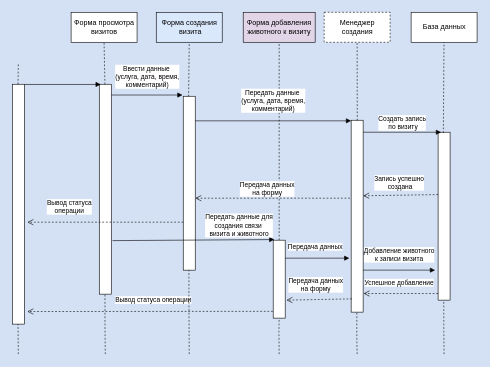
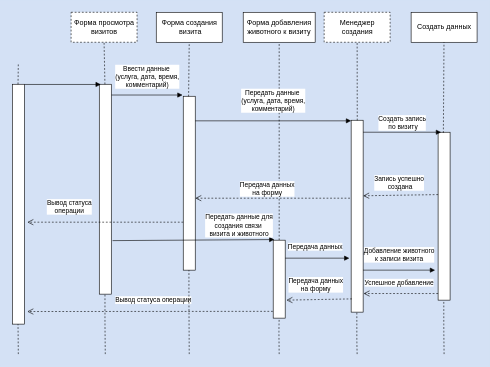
(104, 27) -> (104, 27)
(189, 27) -> (189, 27)
(279, 27) -> (279, 27)
(445, 27) -> (445, 27)
